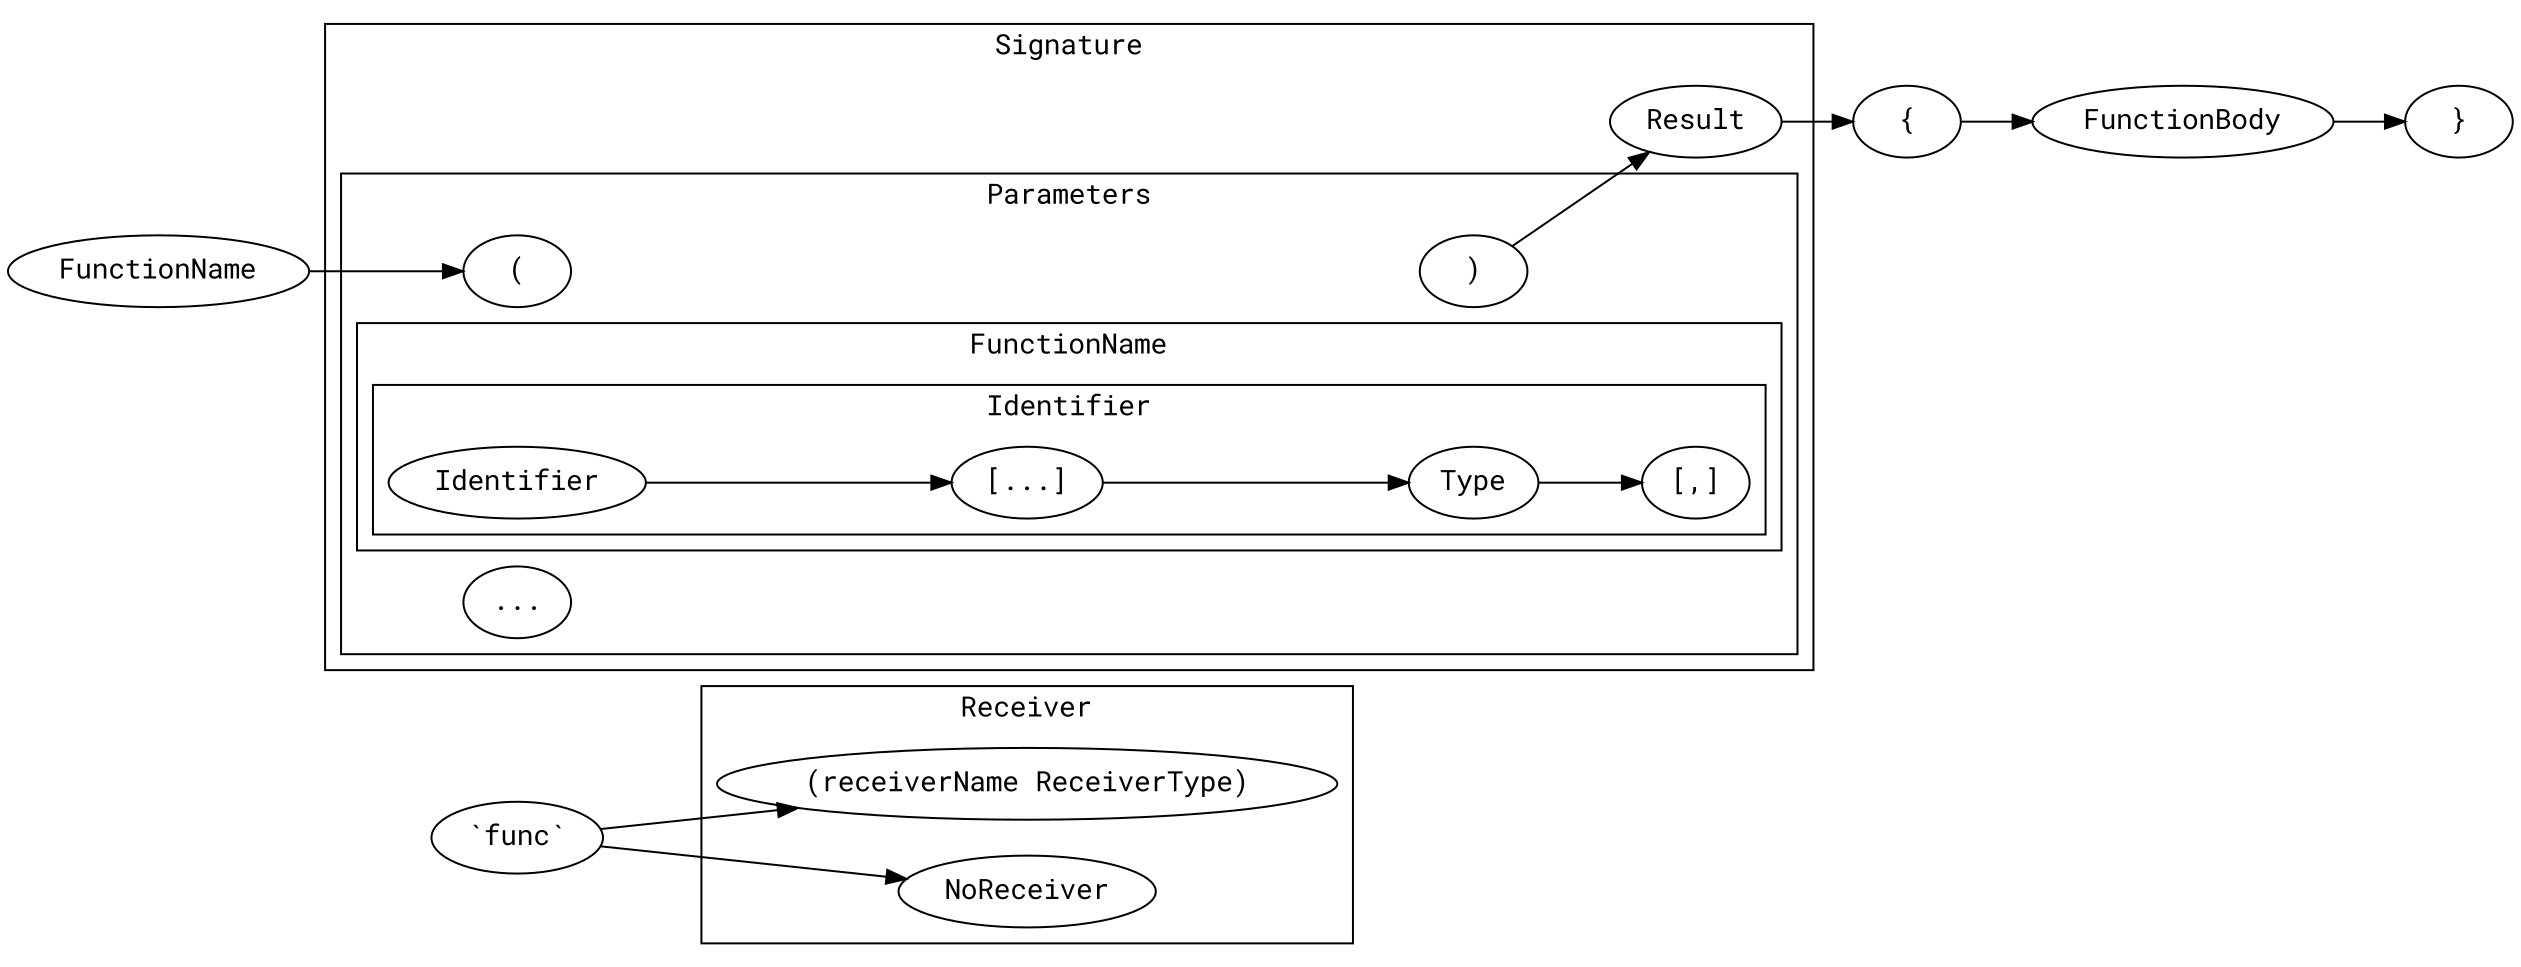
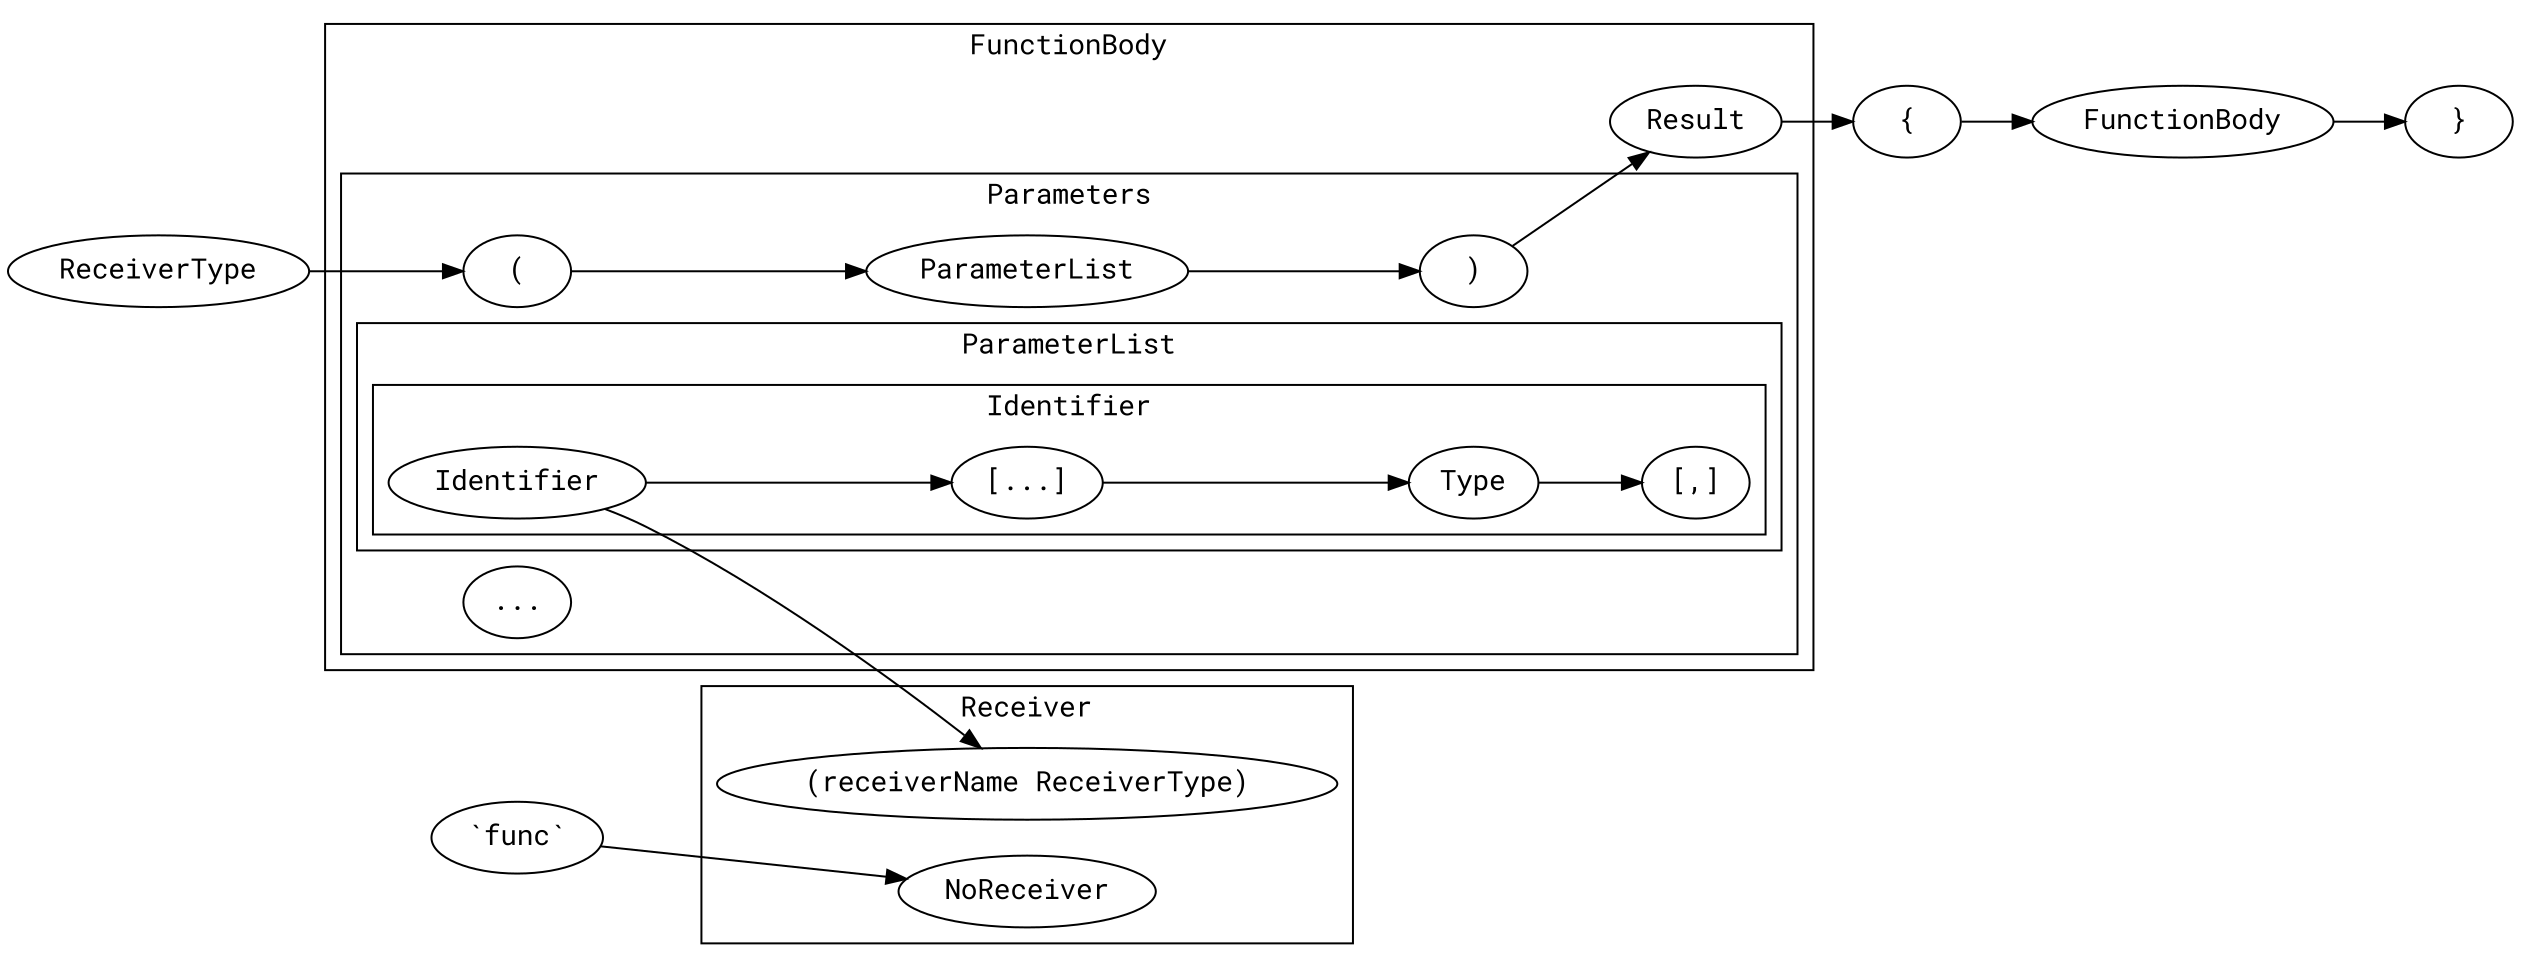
(1069, 47) -> (1069, 47)
(159, 271) -> (159, 271)
none -> (1027, 271)
(1069, 346) -> (1069, 346)
(689, 820) -> (791, 611)
